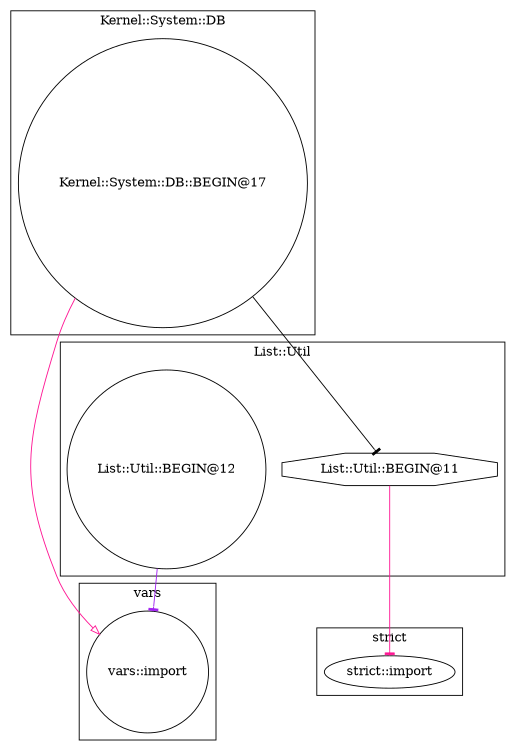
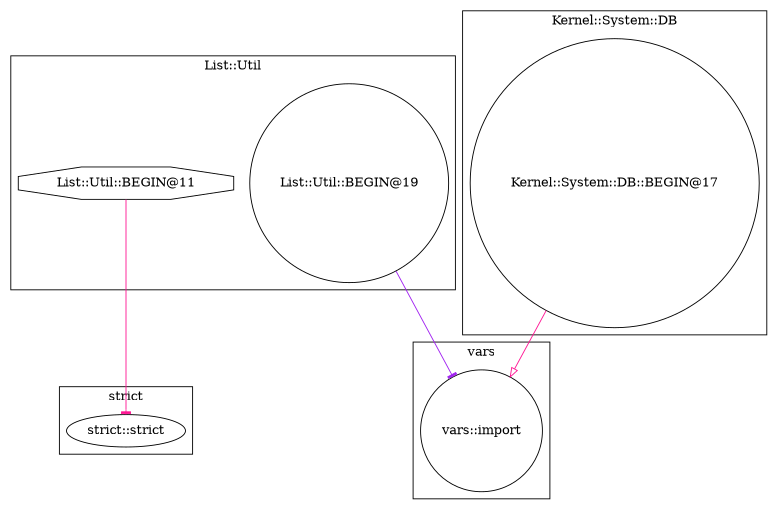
(314, 373) -> none
(166, 469) -> (349, 183)
(390, 672) -> (126, 431)
